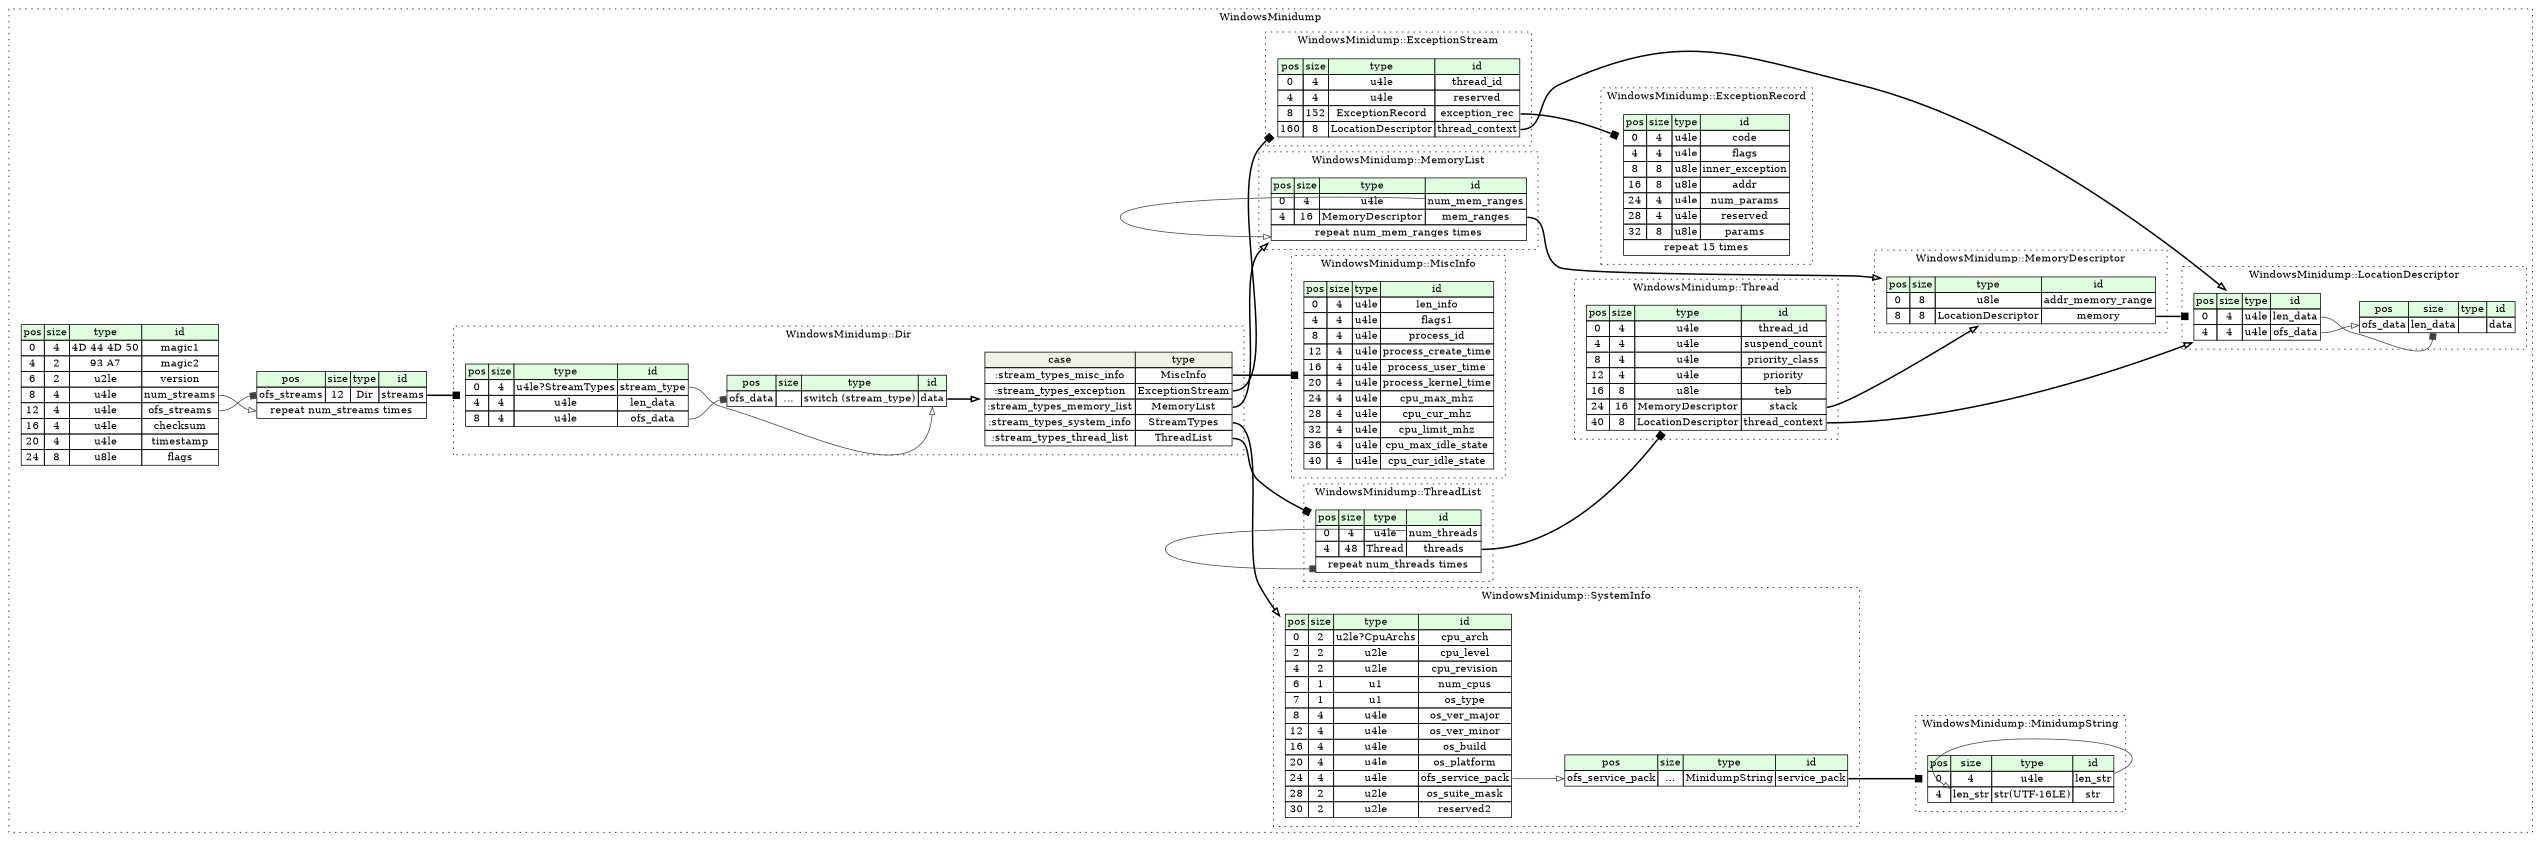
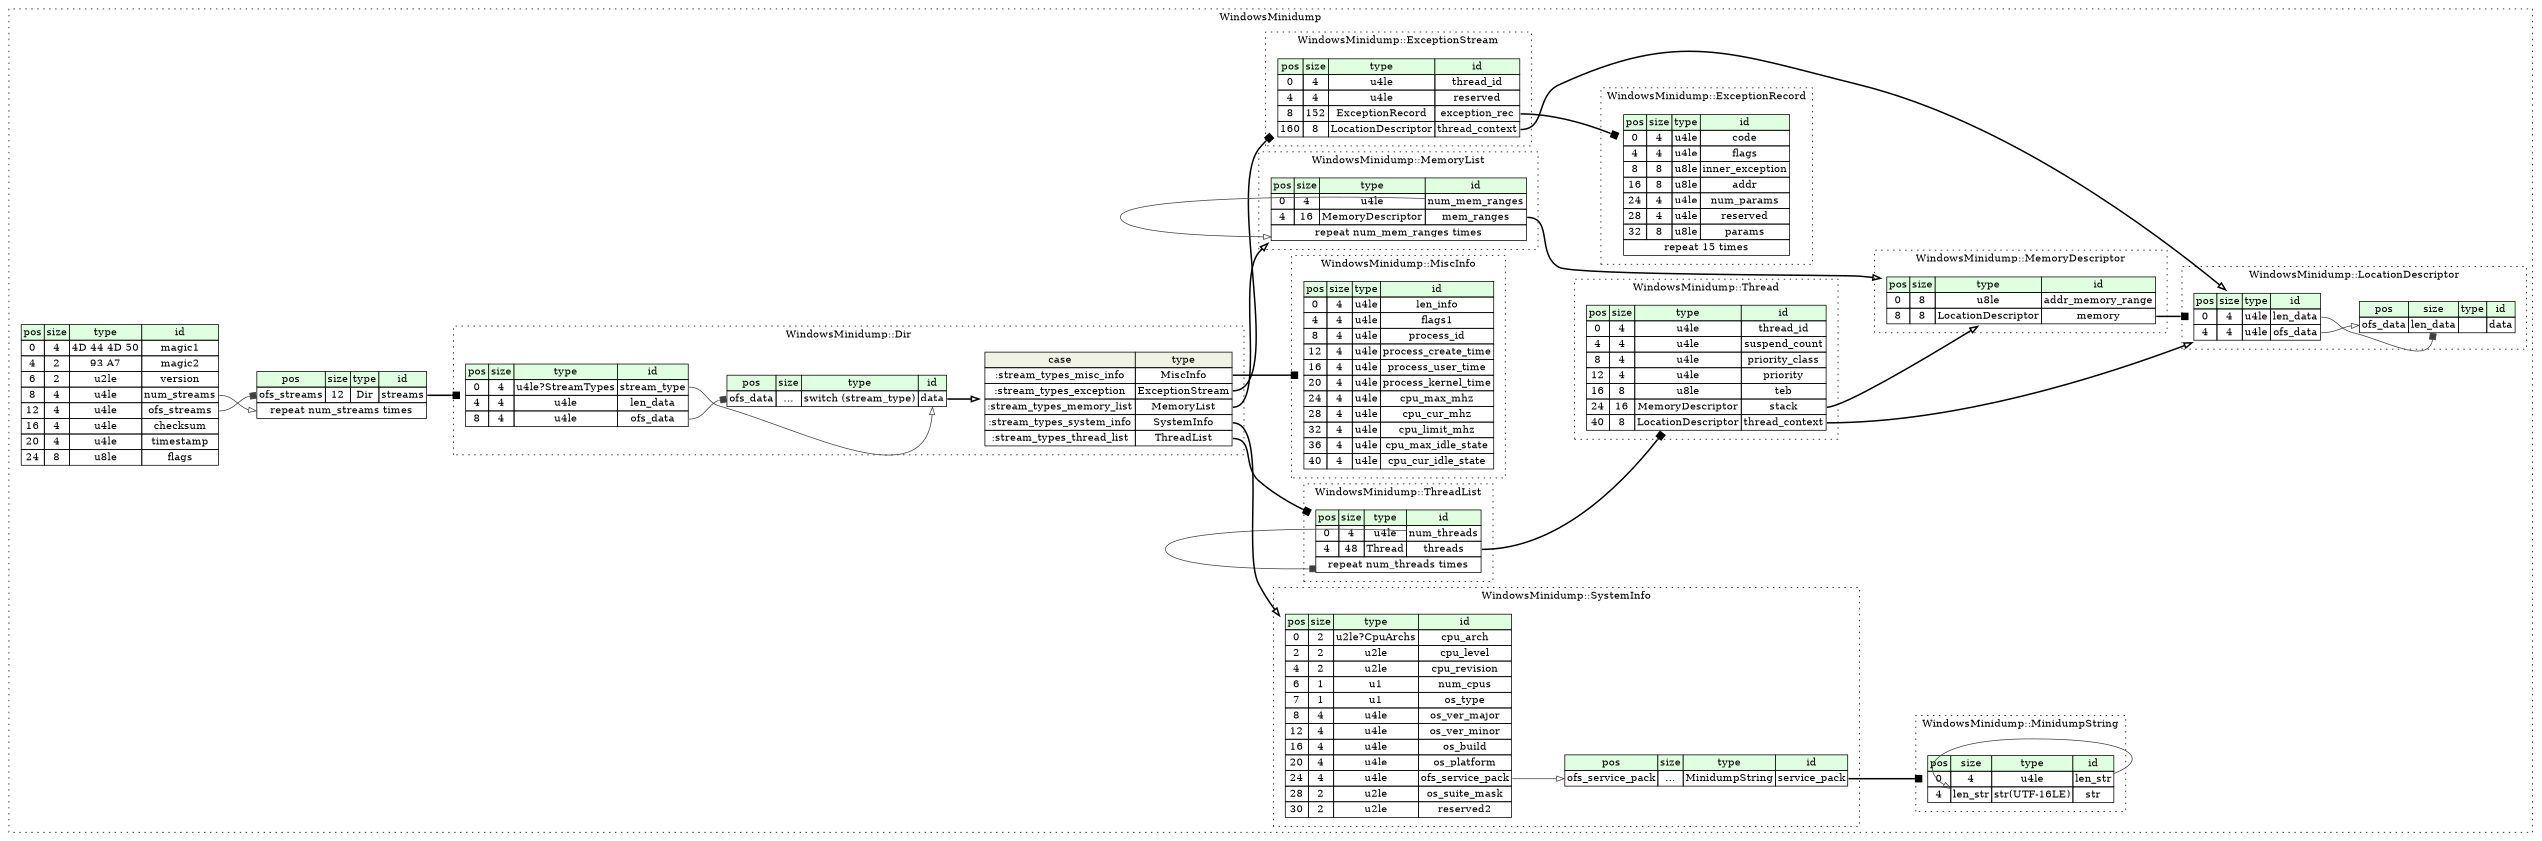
(1184, 422) -> (1184, 422)
